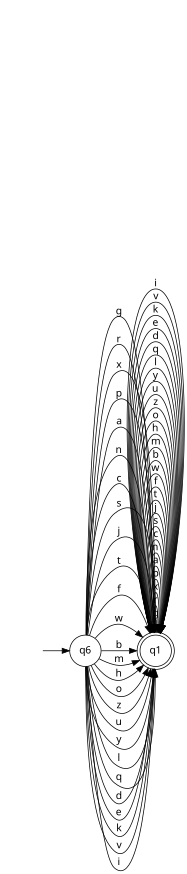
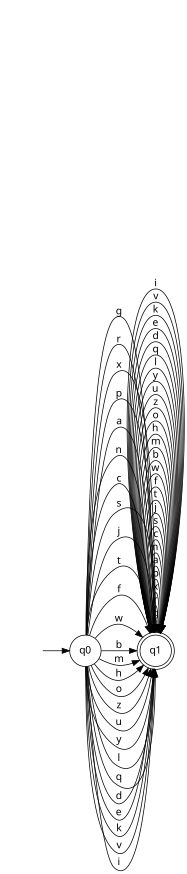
(85, 651) -> (85, 651)
